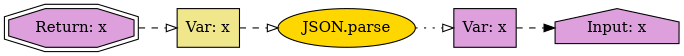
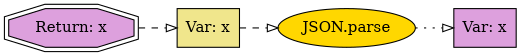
(617, 28) -> none
